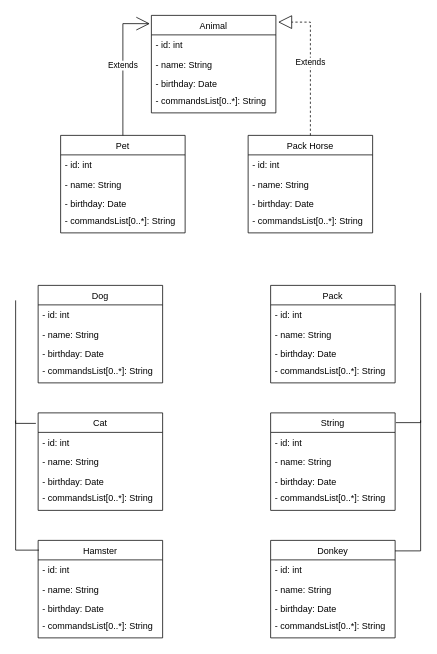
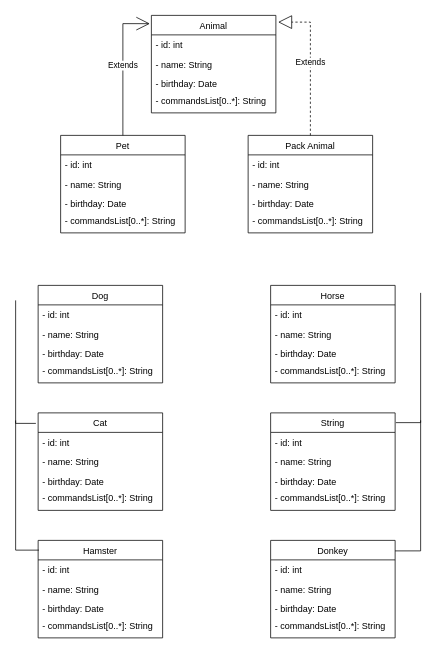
(310, 146) -> (310, 146)
(332, 296) -> (332, 296)
